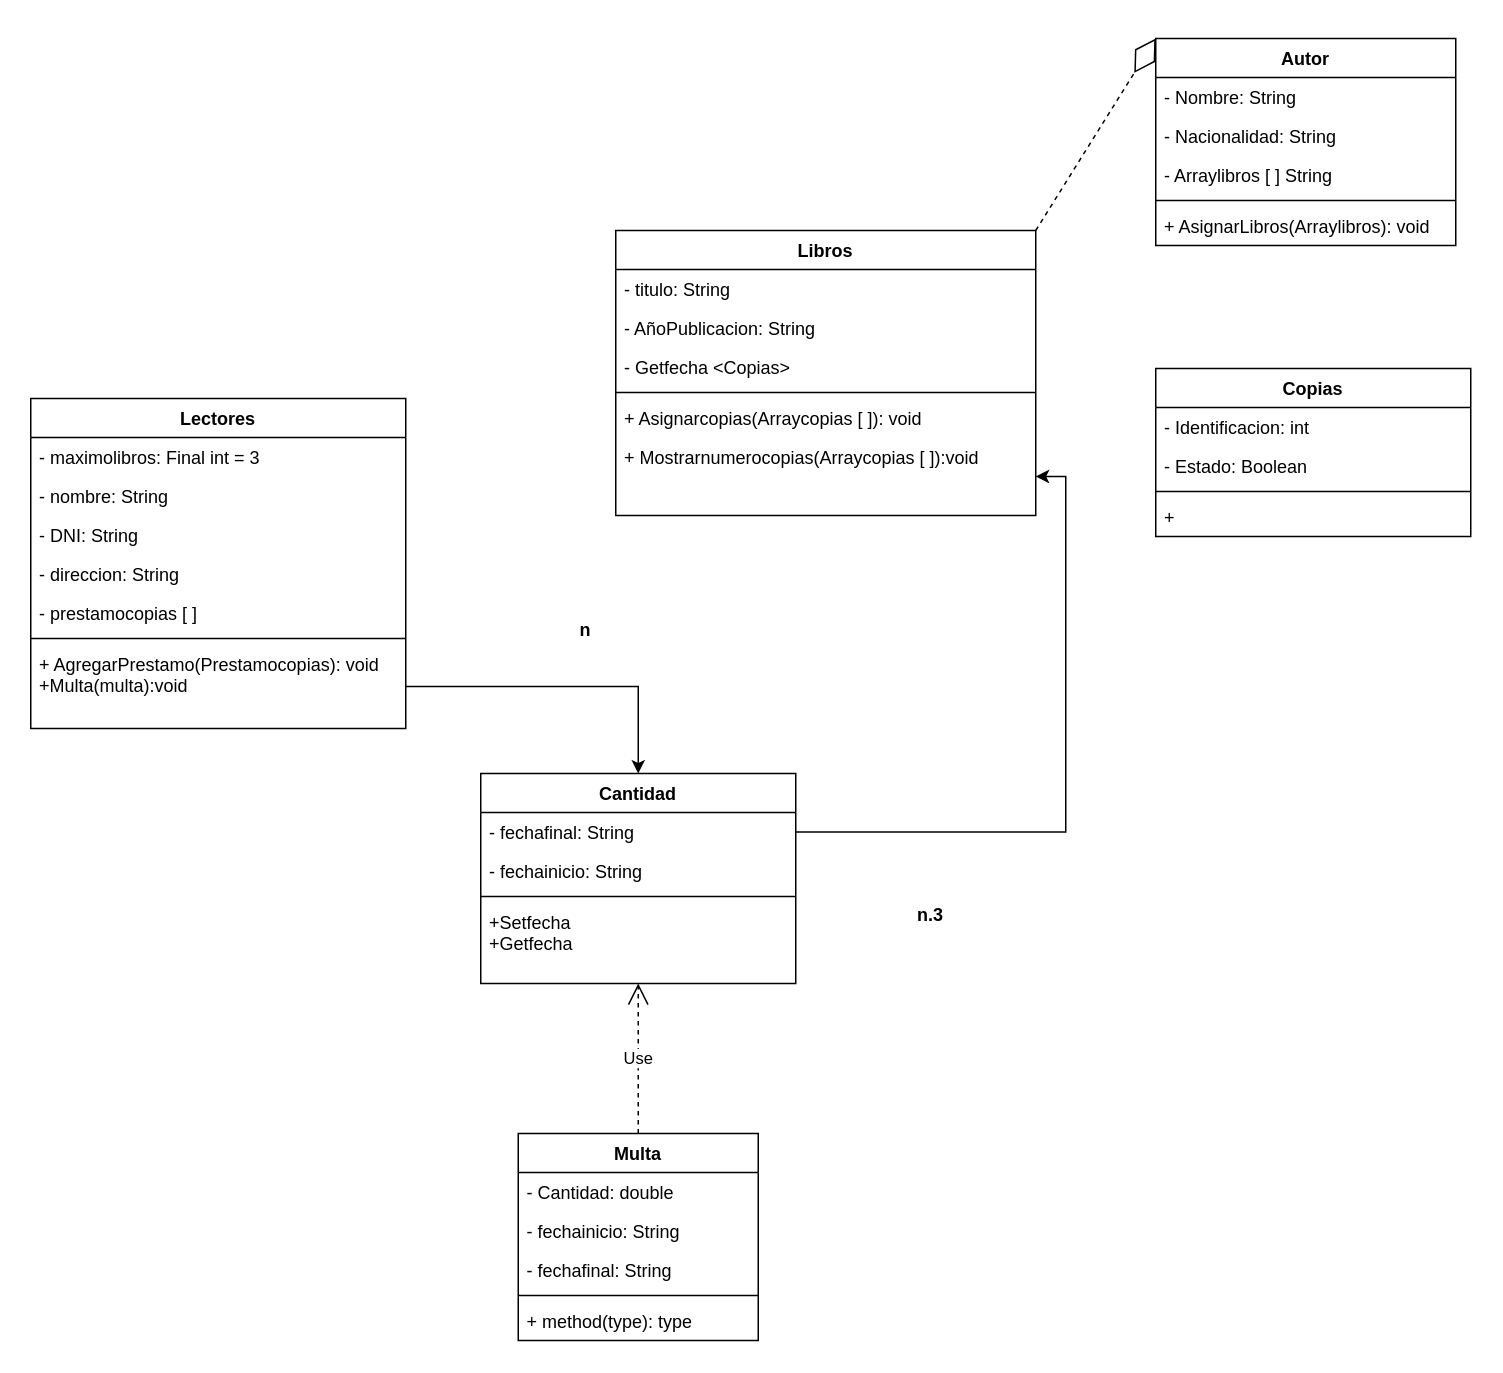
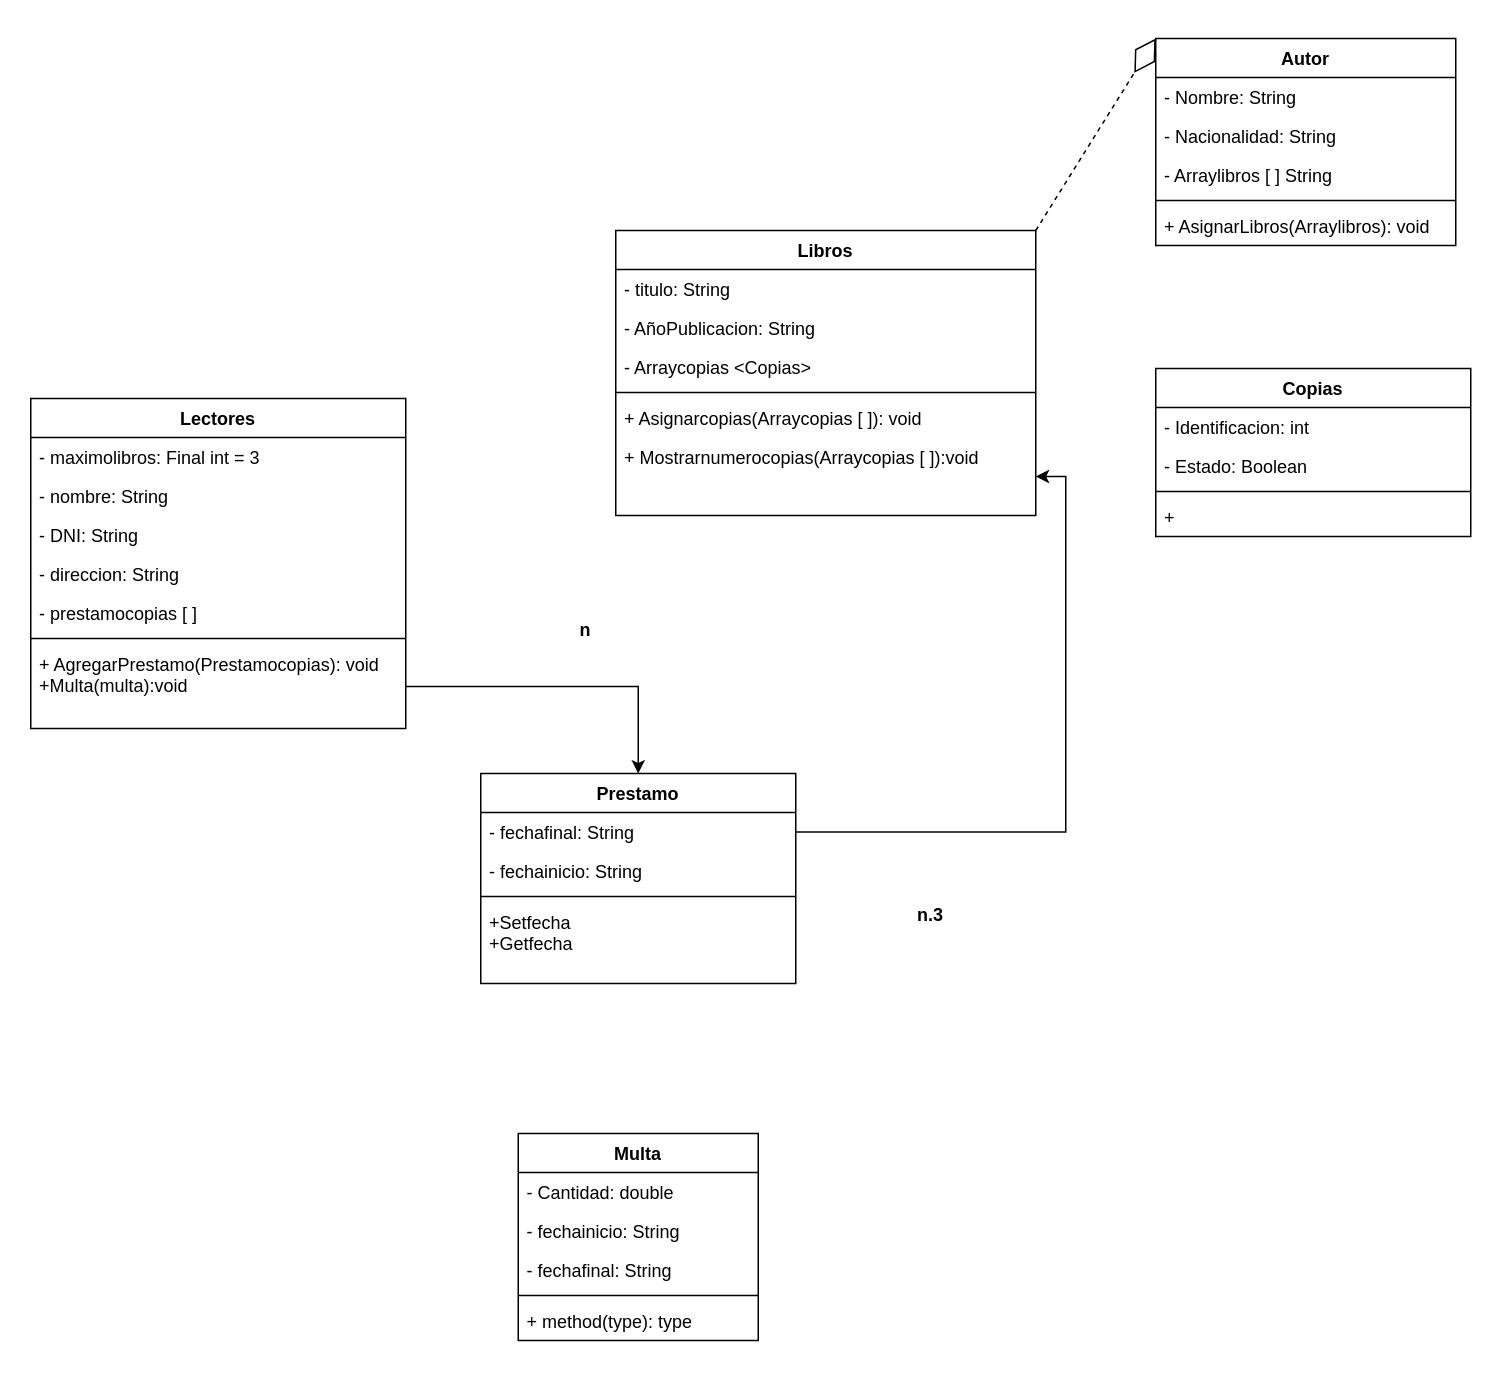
(713, 369) -> (726, 369)
(638, 795) -> (638, 795)
(638, 1060) -> none
